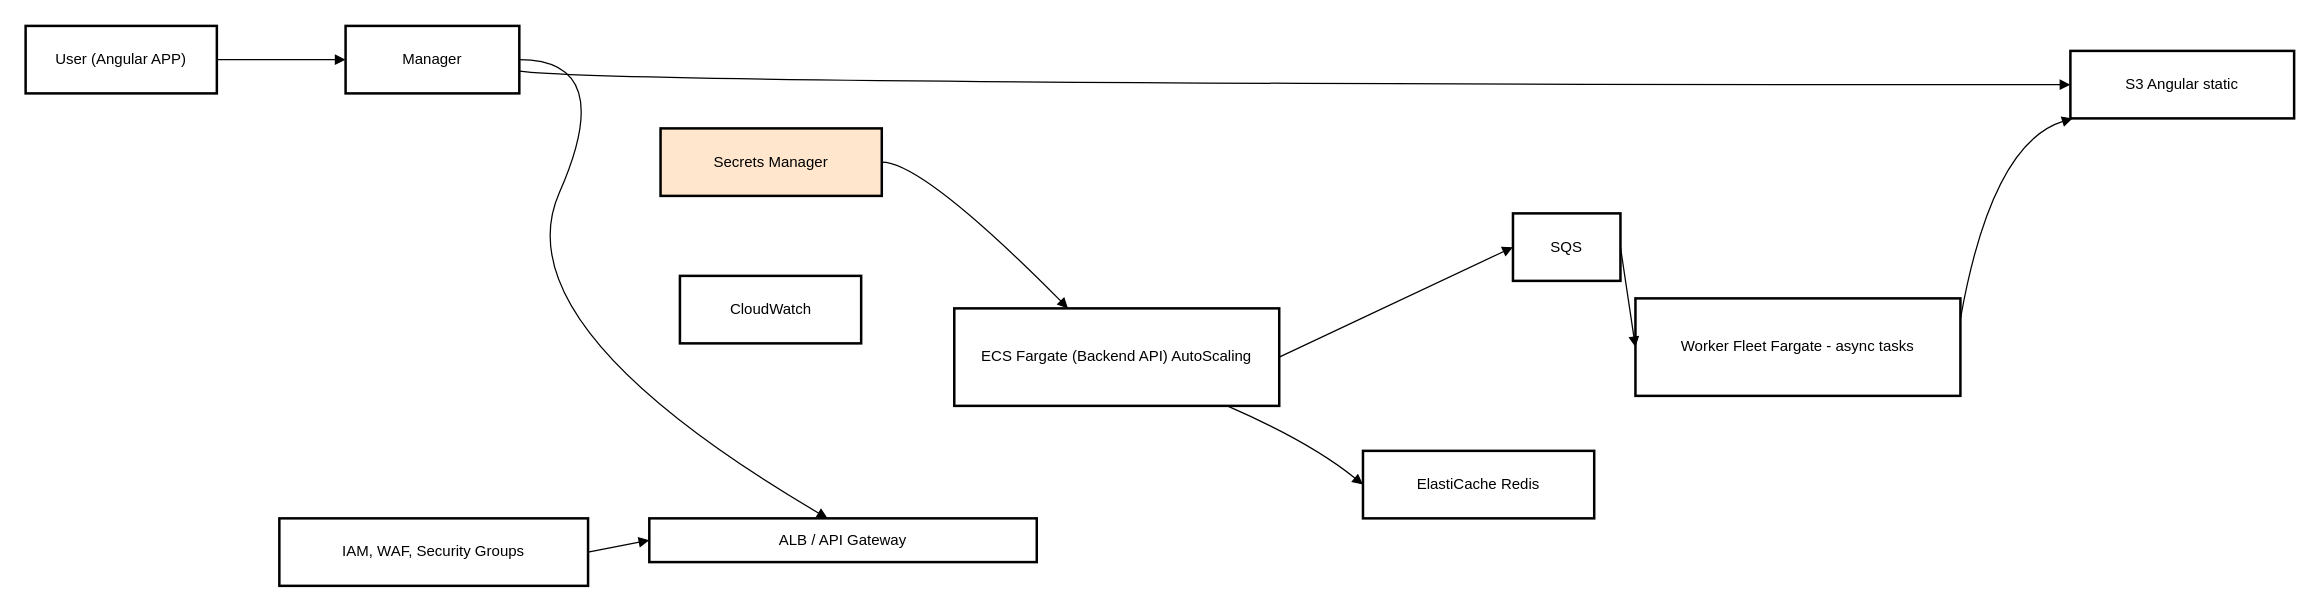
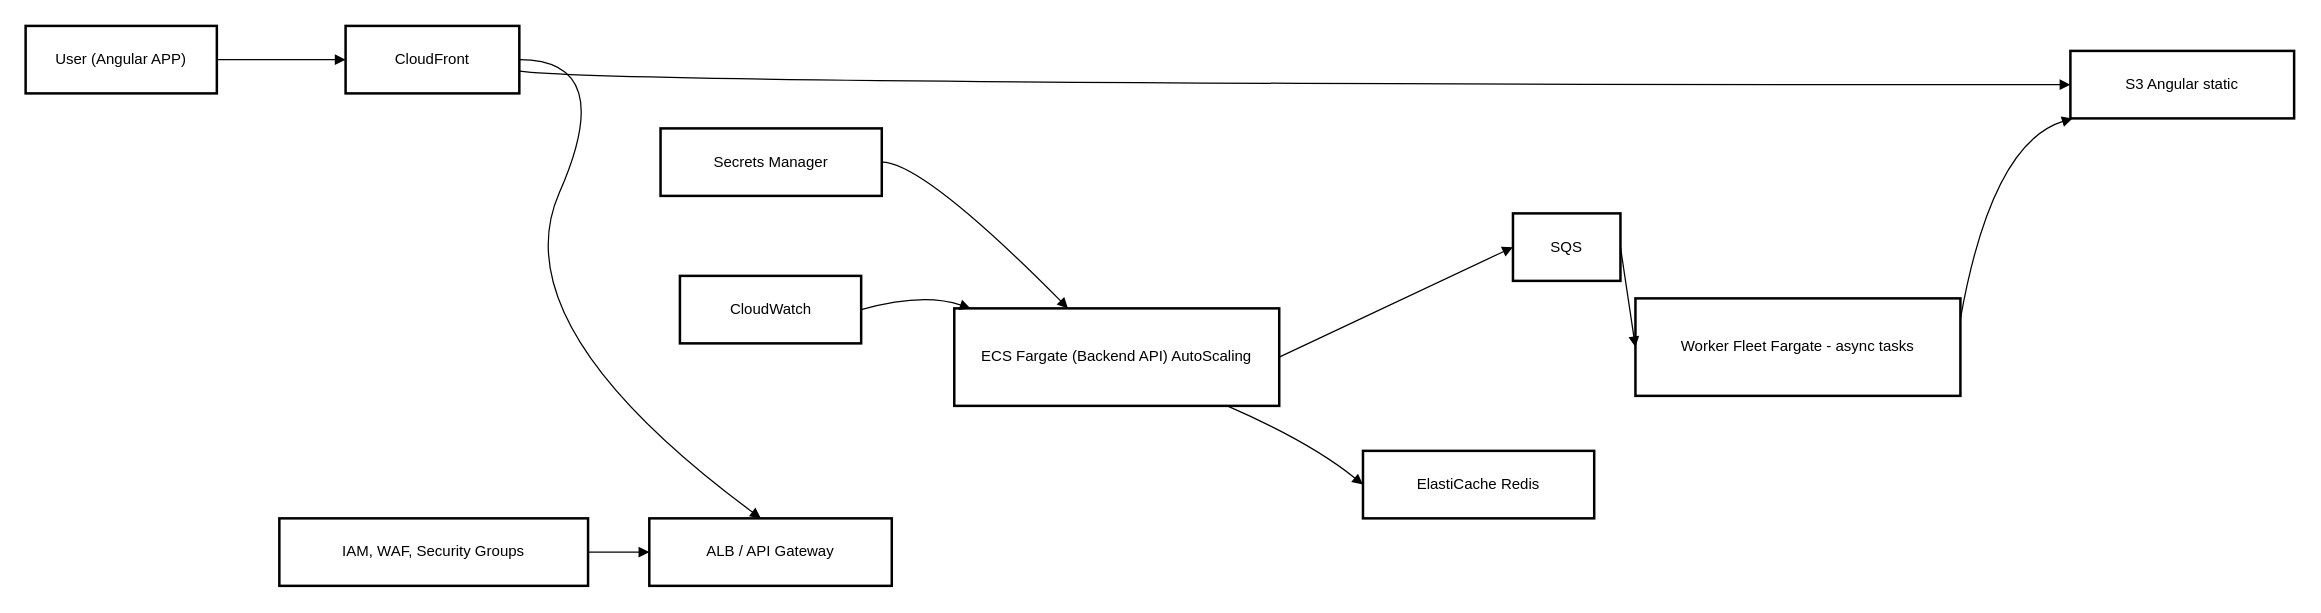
(433, 59) -> (433, 59)
(771, 162) -> (771, 162)
none -> (911, 300)
(843, 540) -> (771, 552)
